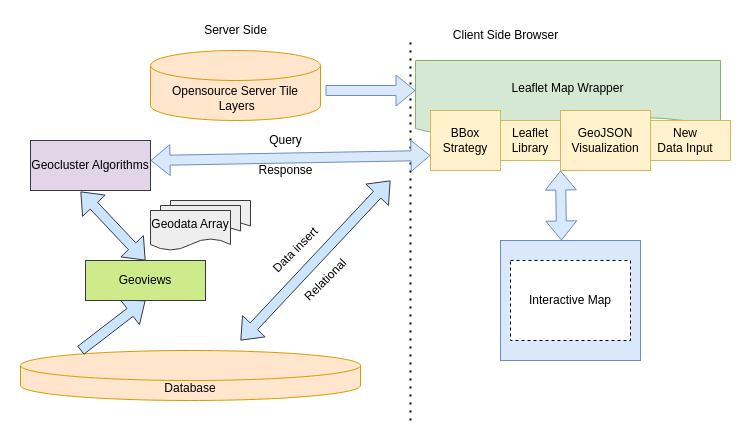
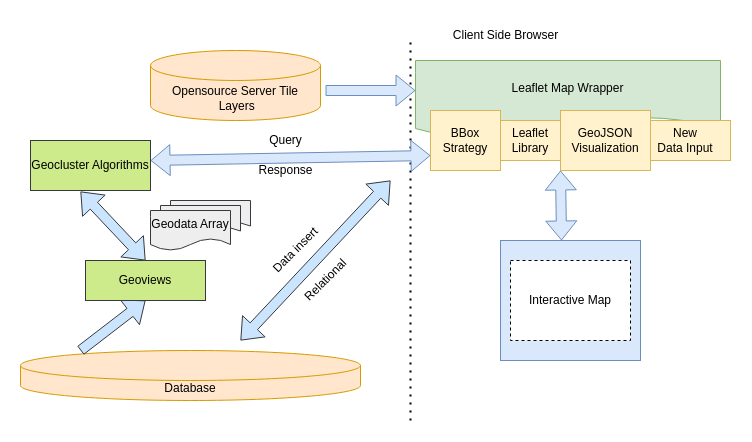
(236, 31) -> none
(91, 166) -> (91, 166)
